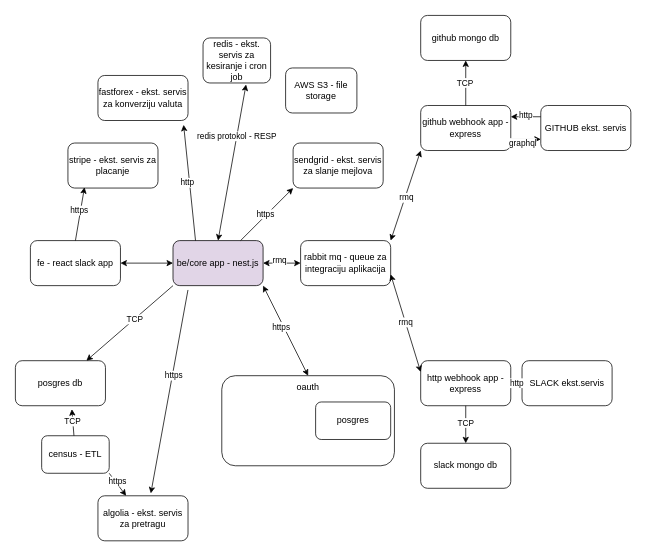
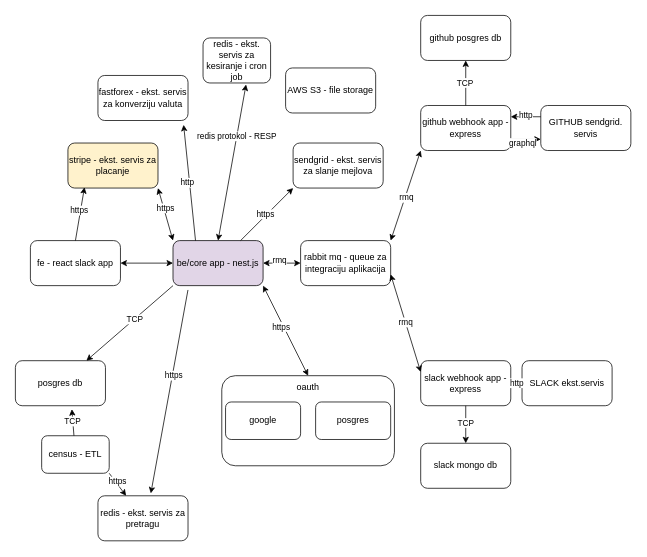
(465, 38) -> (465, 38)
(321, 90) -> (330, 90)
(585, 128) -> (585, 128)
(113, 165) -> (113, 165)
none -> (166, 215)
(465, 383) -> (465, 383)
none -> (263, 420)
(143, 518) -> (143, 518)
